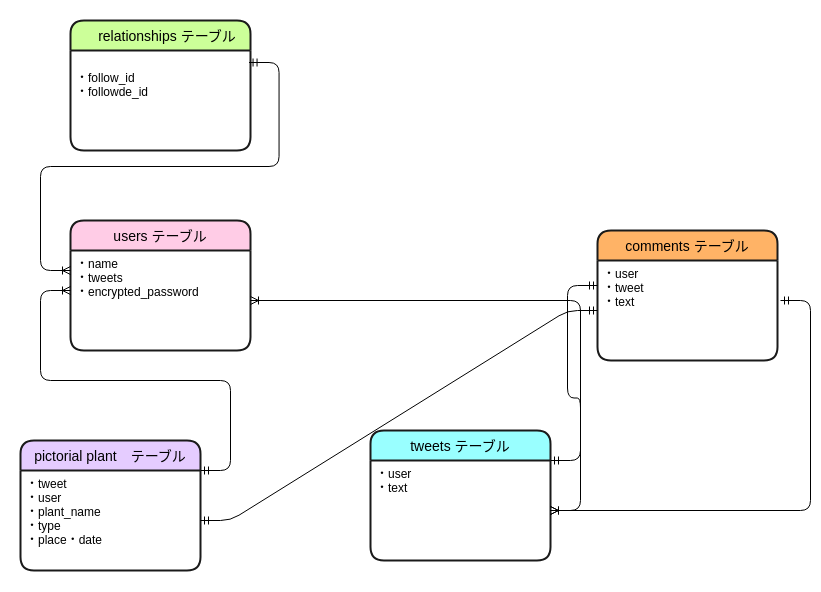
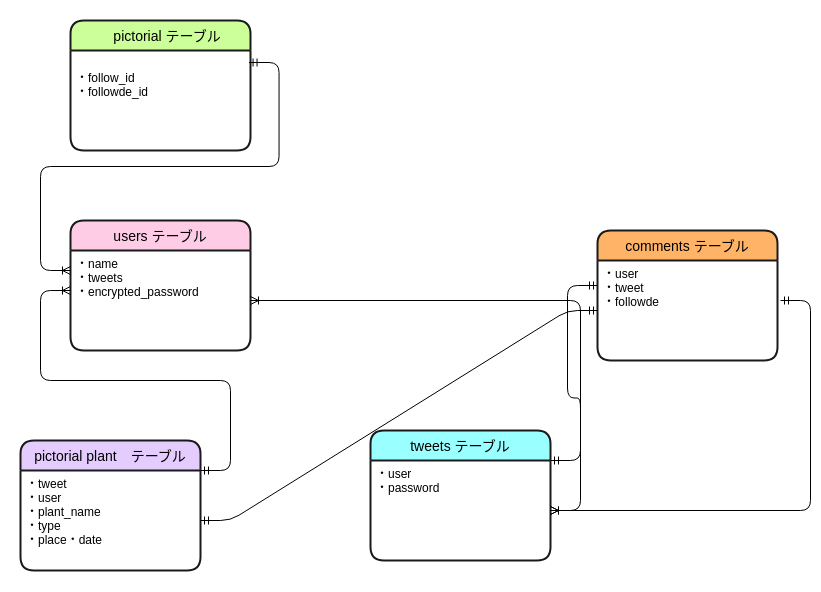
(160, 36) -> (160, 36)
(622, 274) -> (622, 274)
(395, 474) -> (395, 474)
